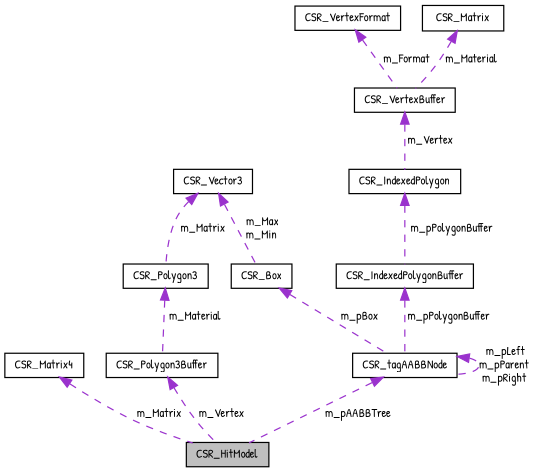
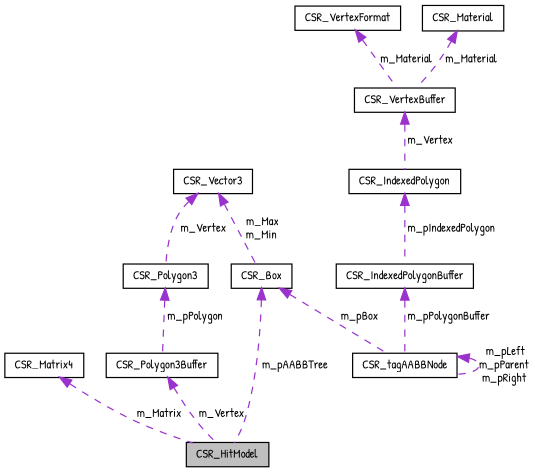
(463, 18) -> (463, 18)
(405, 59) -> (405, 59)
(202, 229) -> (202, 229)
(450, 229) -> (450, 229)
(194, 317) -> (194, 317)
(311, 413) -> (255, 373)
